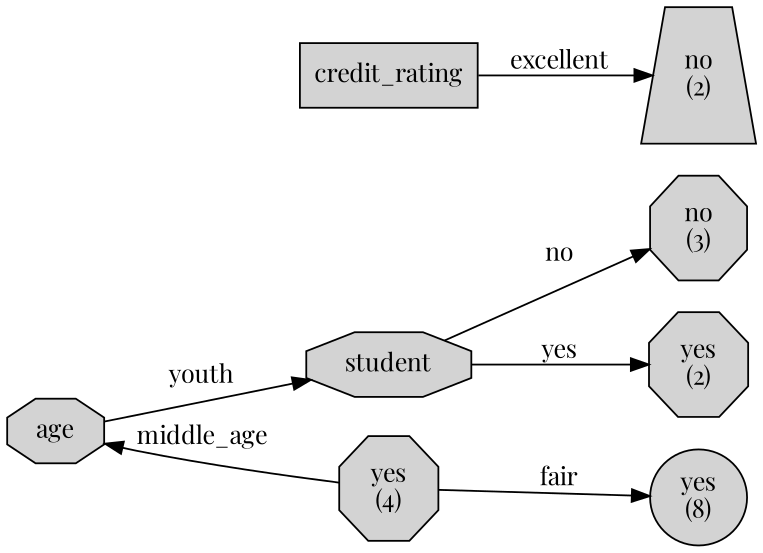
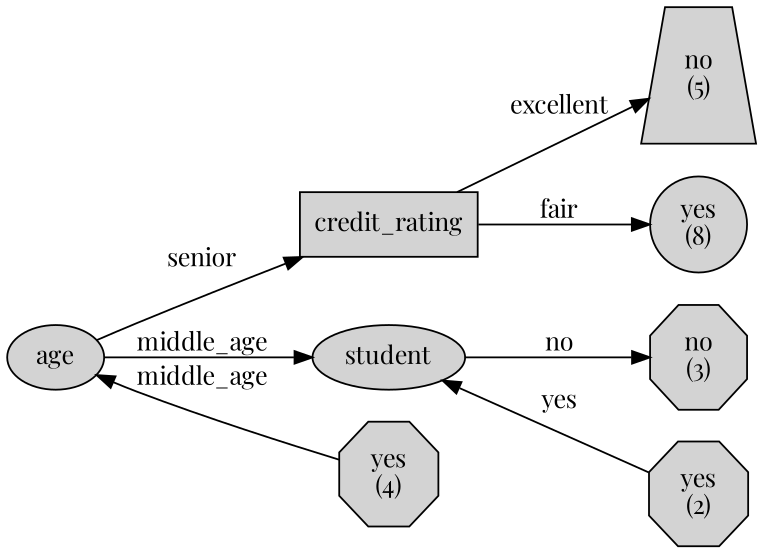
(699, 75) -> (699, 75)
none -> (191, 301)
(389, 365) -> (389, 357)
(551, 365) -> (554, 430)
(202, 376) -> (202, 344)
(56, 431) -> (56, 357)
(535, 493) -> (555, 224)
